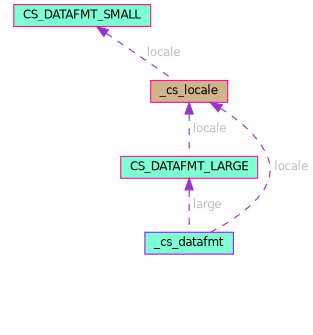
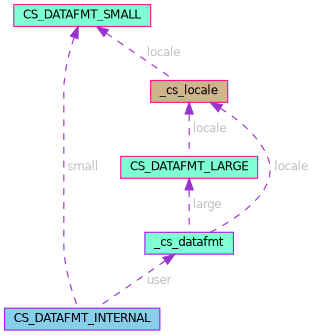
none -> (82, 319)
